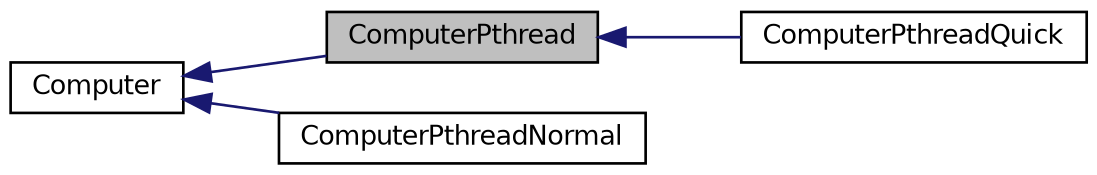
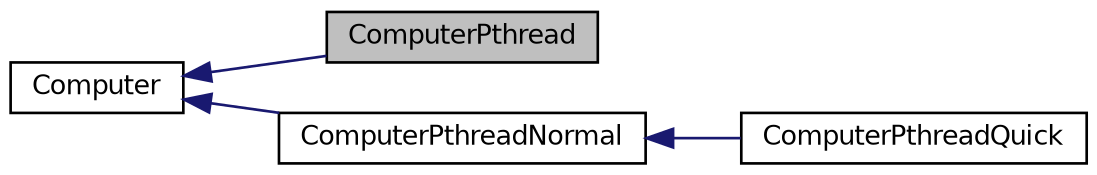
(683, 37) -> (707, 138)
